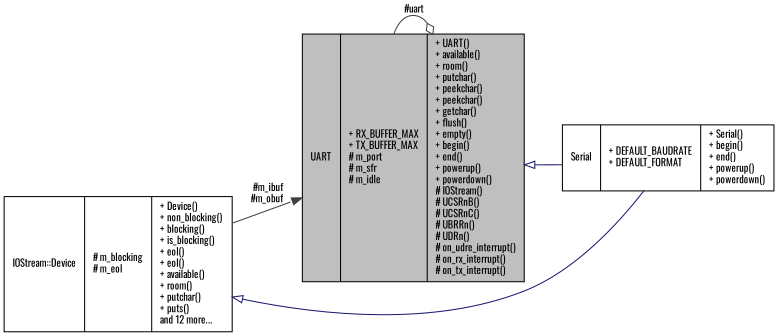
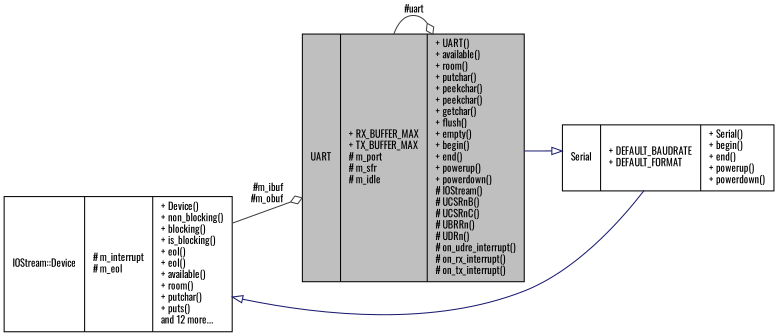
(549, 165) -> (538, 151)
(261, 213) -> (261, 213)
(118, 258) -> (119, 258)
